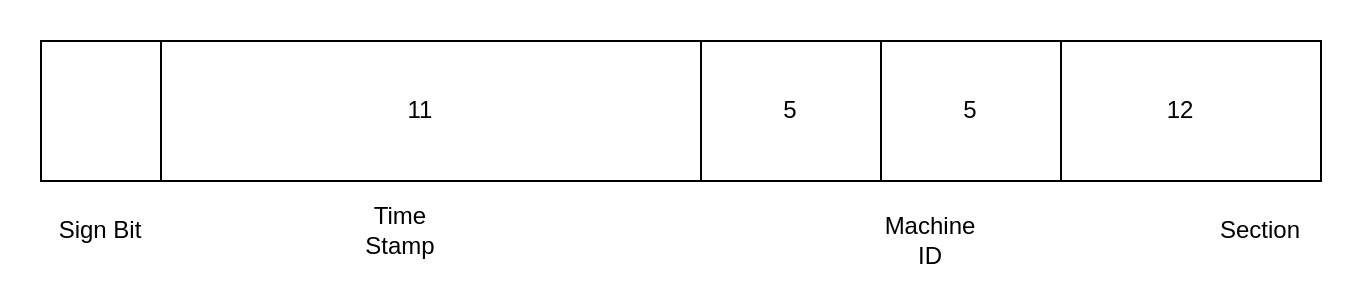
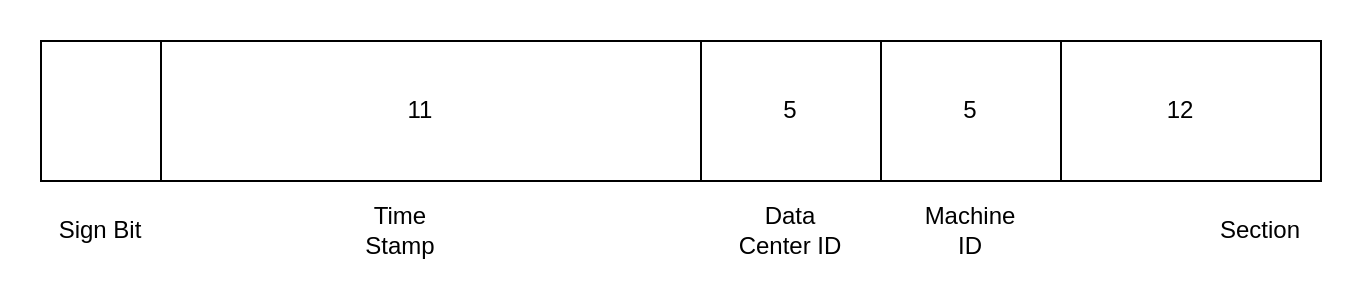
none -> (791, 231)
(931, 241) -> (971, 231)
